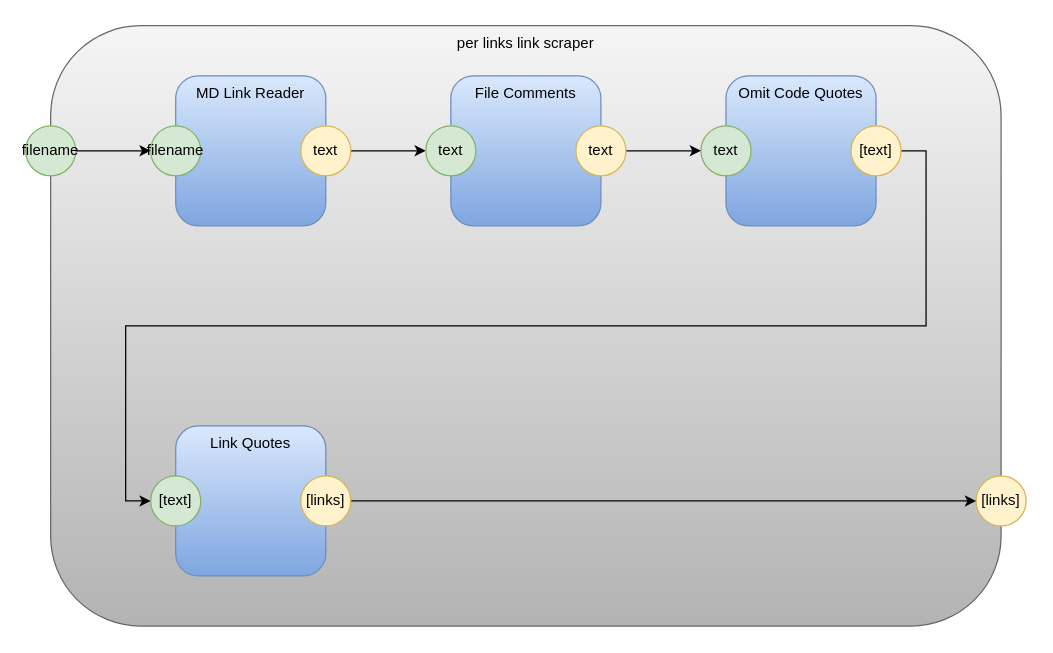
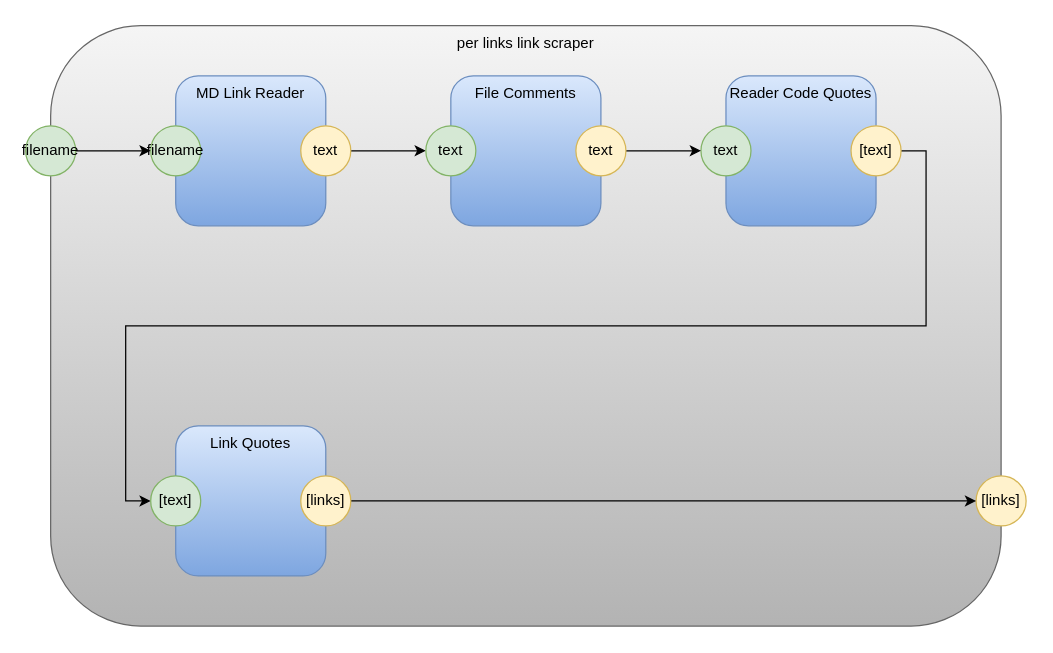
(801, 93) -> (801, 93)
